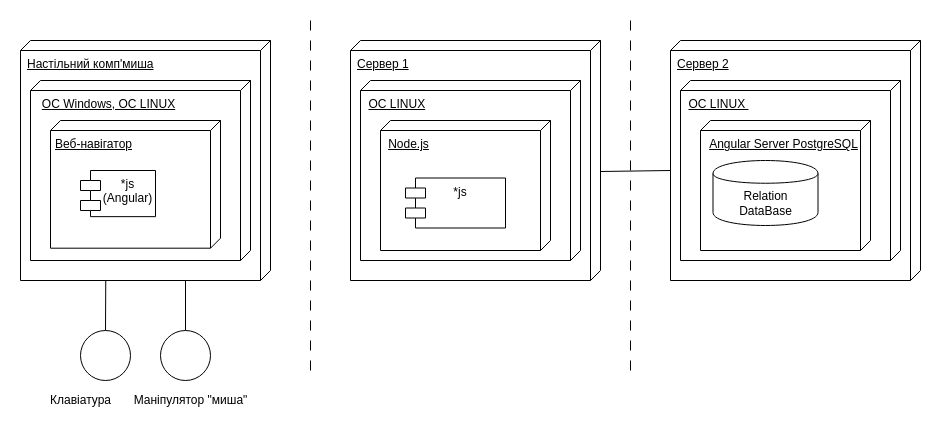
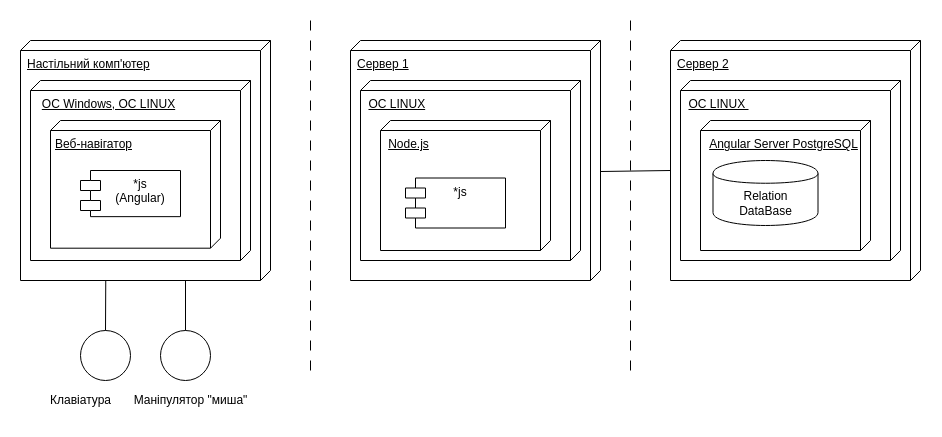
(92, 65) -> (92, 65)
(118, 194) -> (131, 194)
